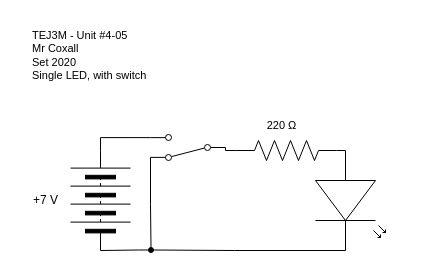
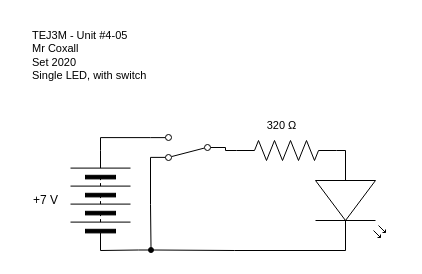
(282, 126) -> (282, 126)
